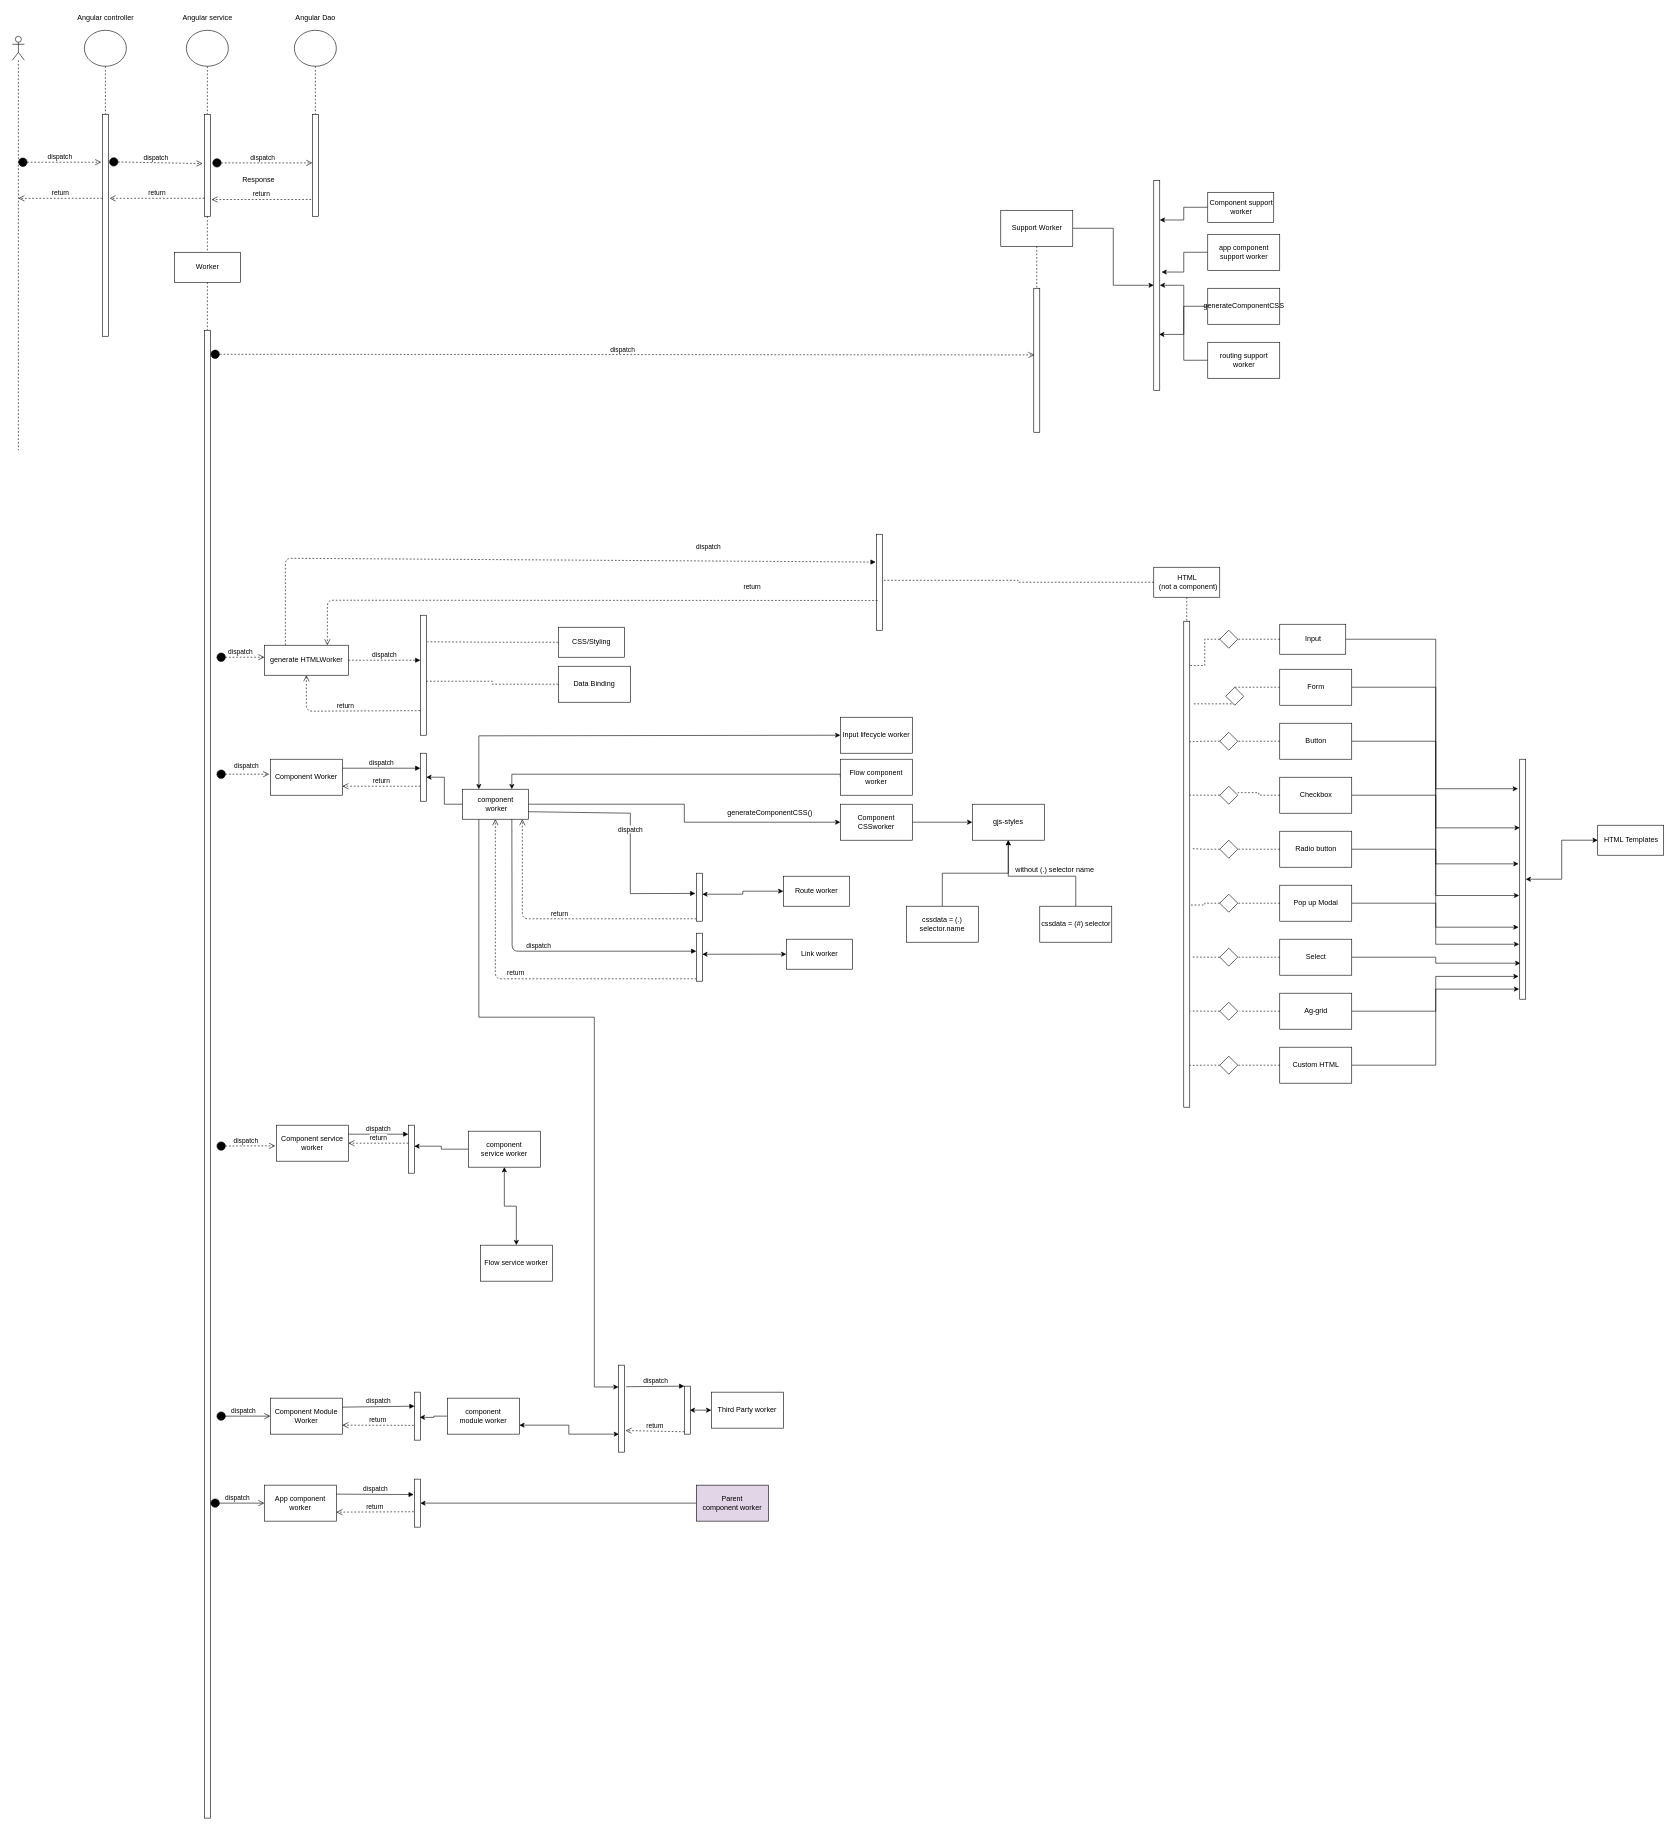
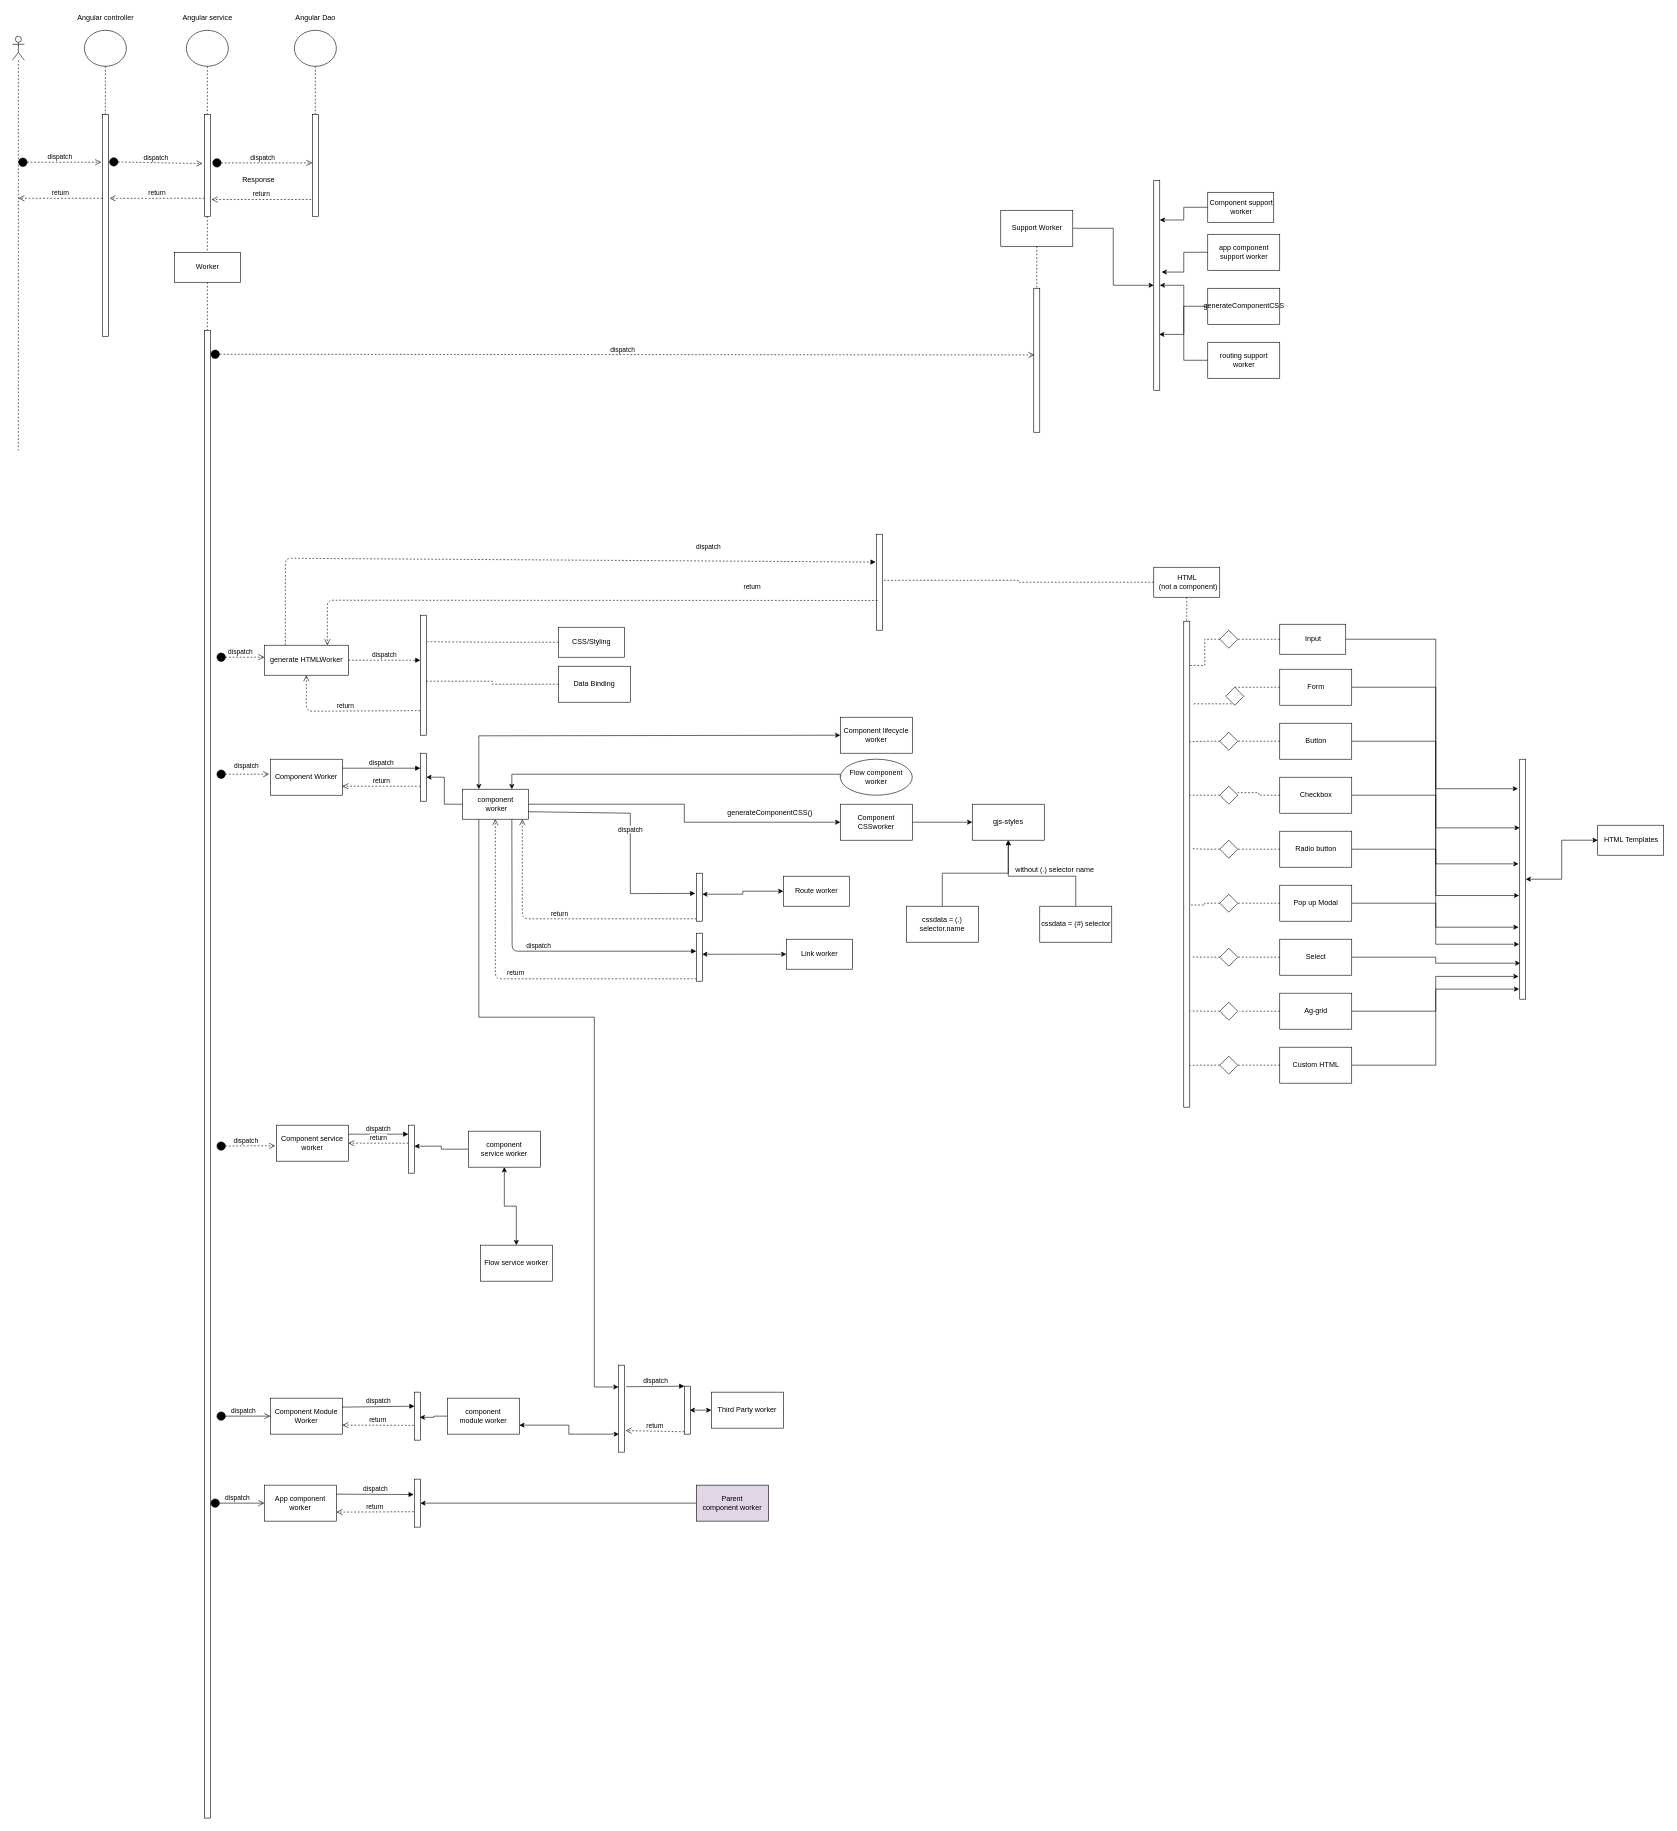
(876, 735) -> (876, 735)
(876, 777) -> (876, 777)
